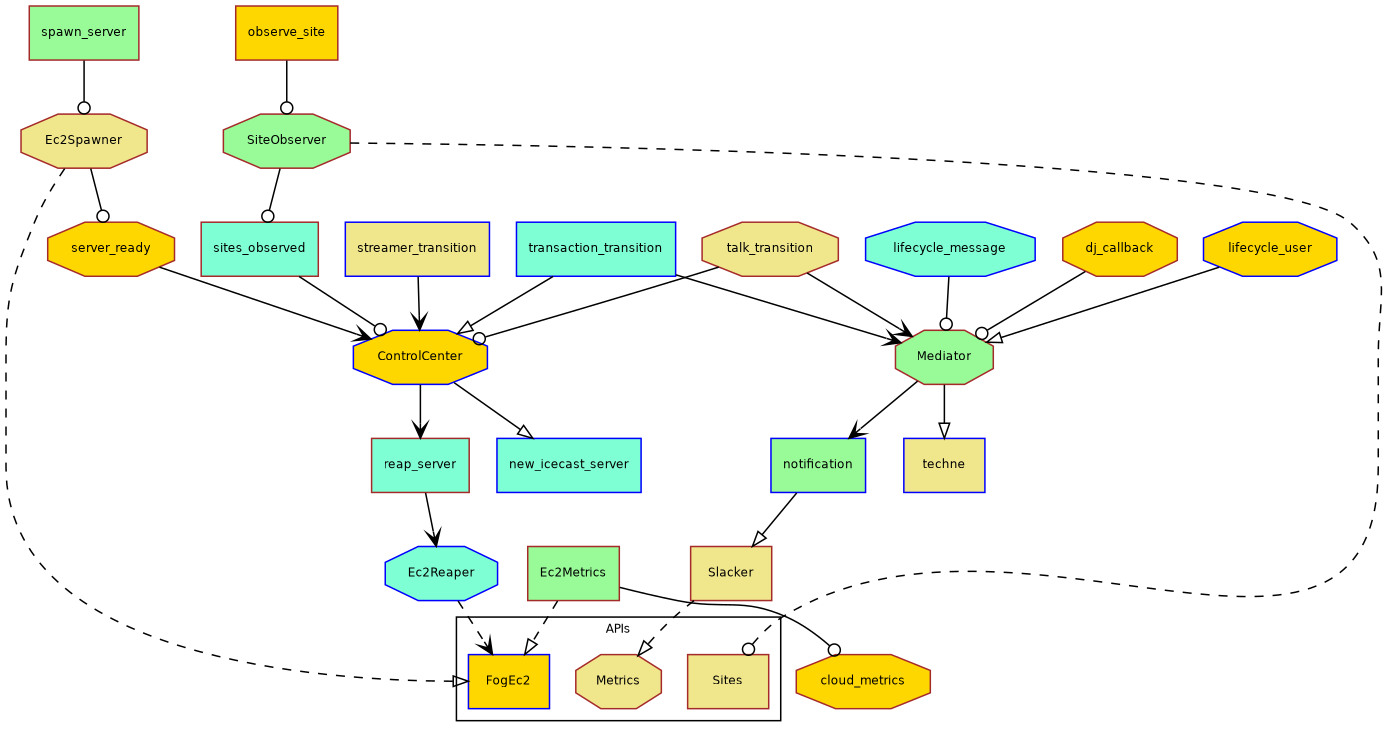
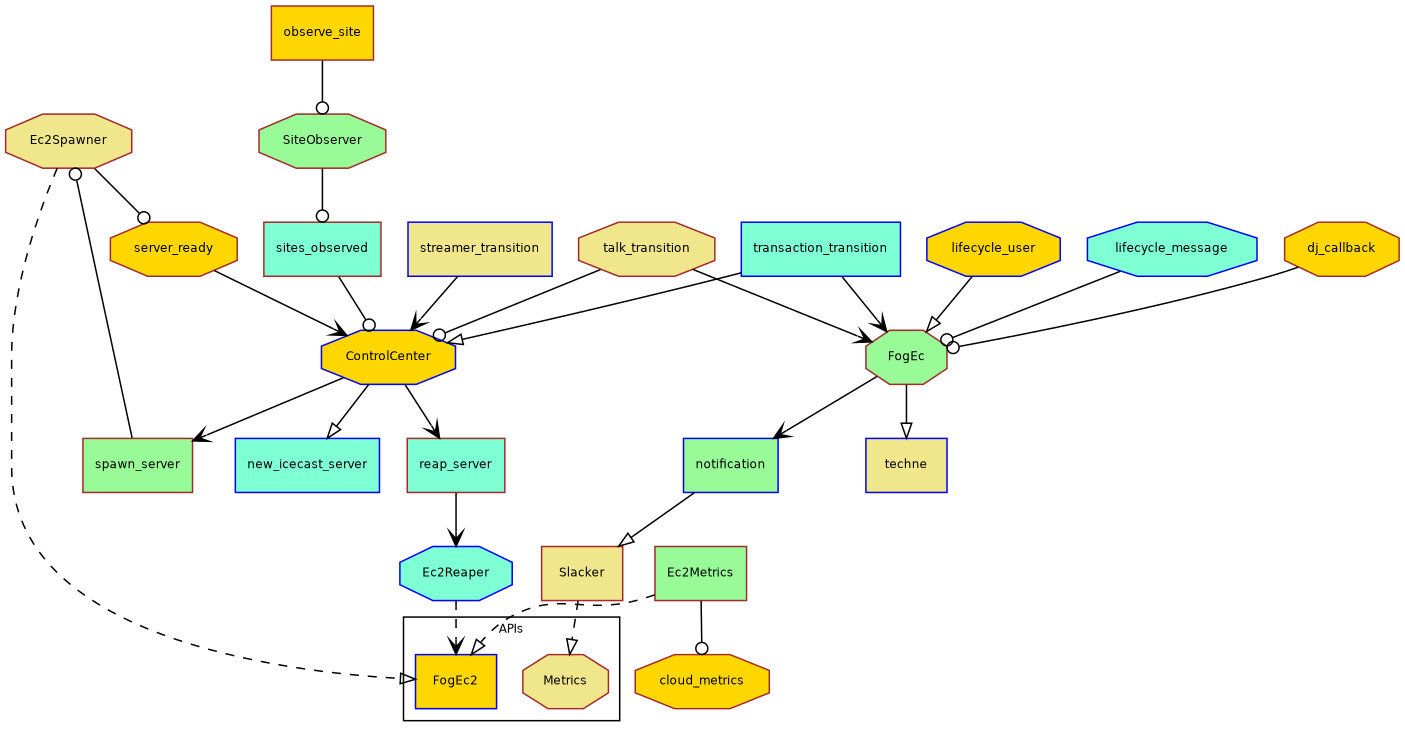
(944, 357) -> (906, 357)
none -> (275, 406)
(728, 682) -> none
